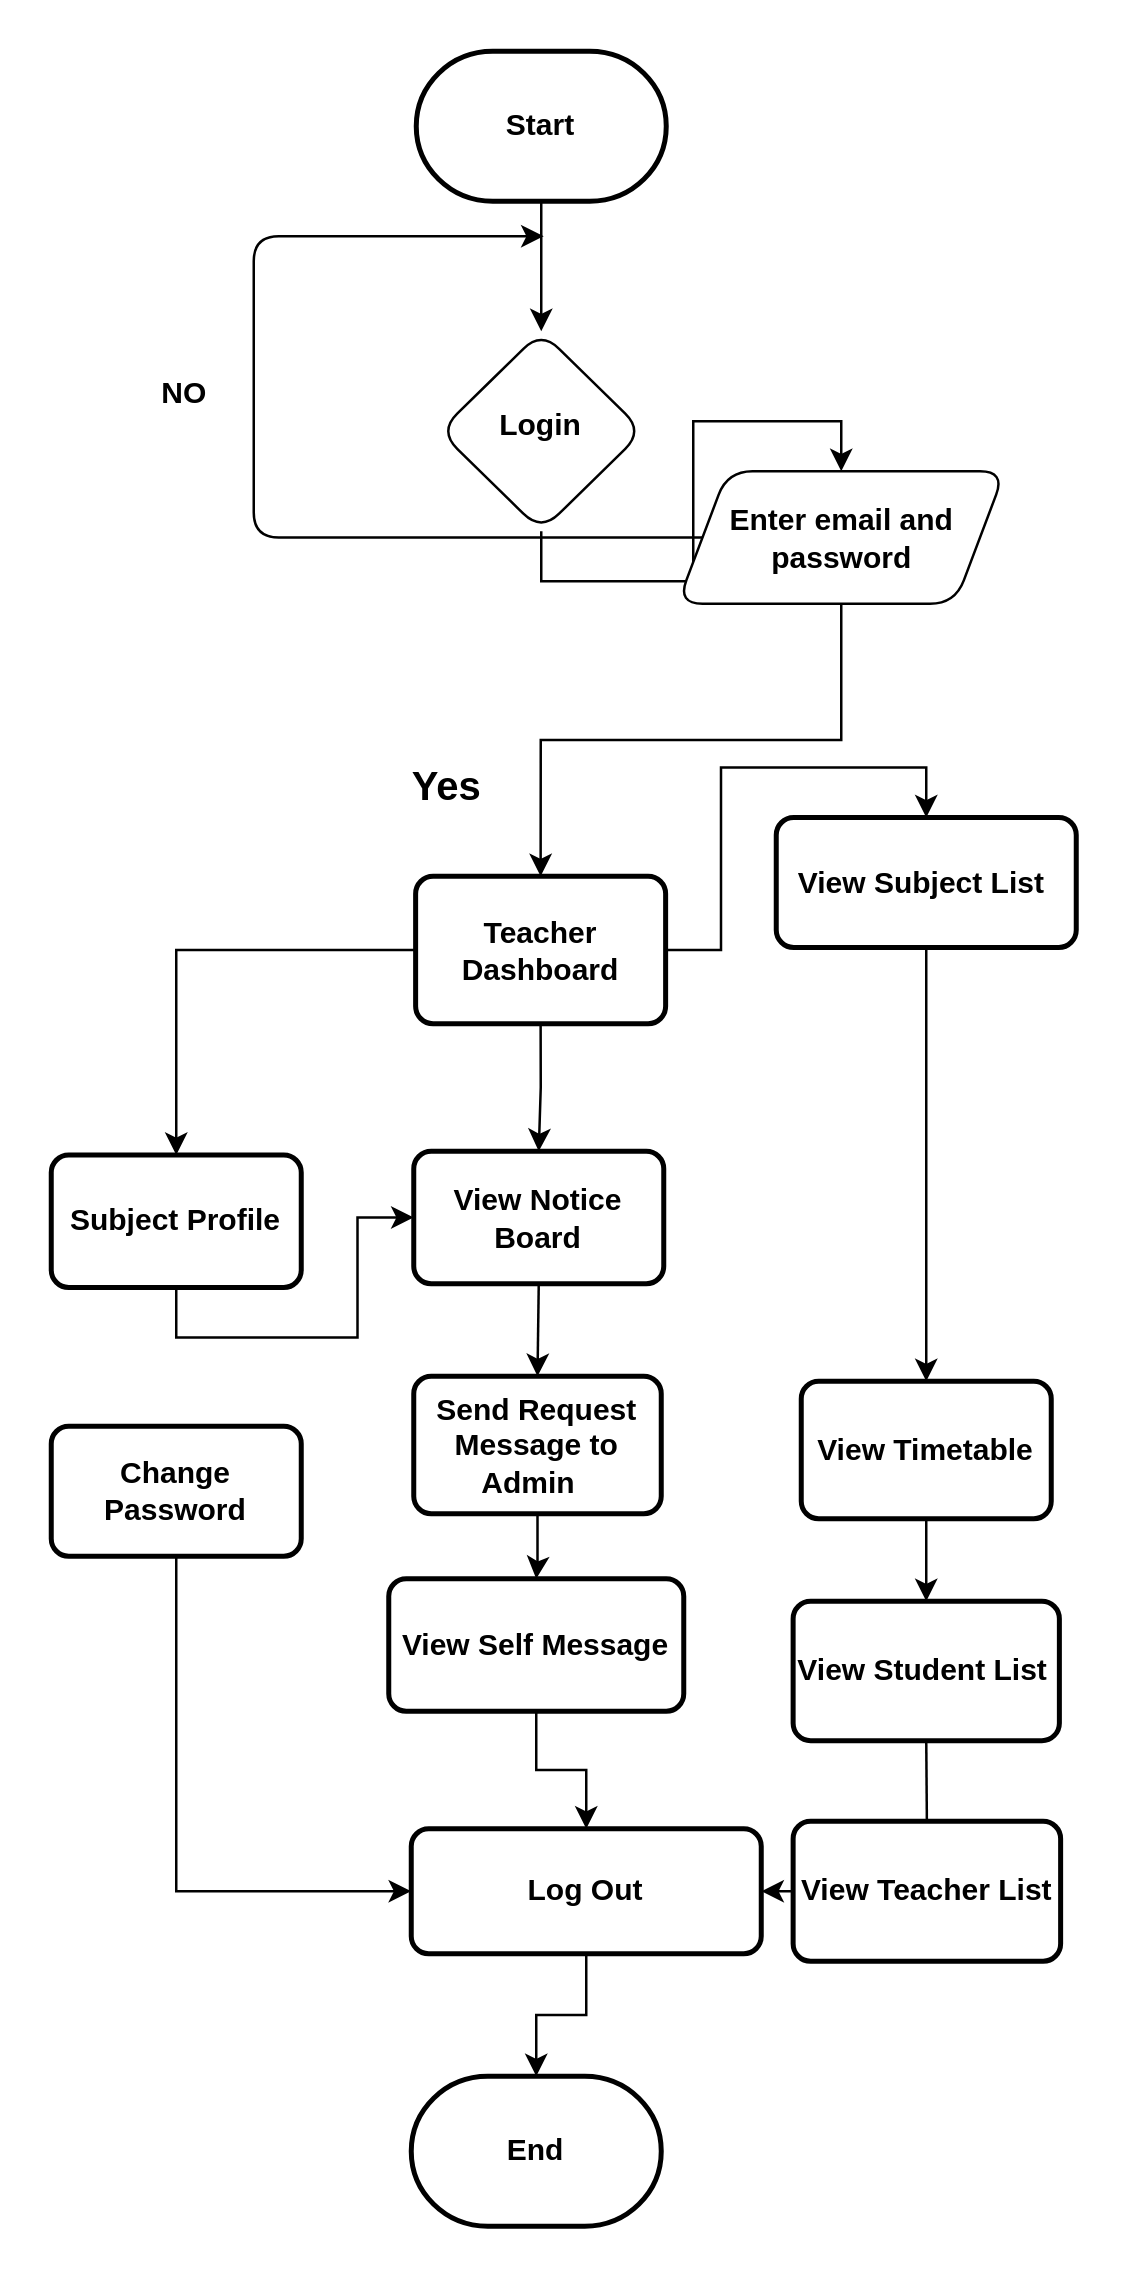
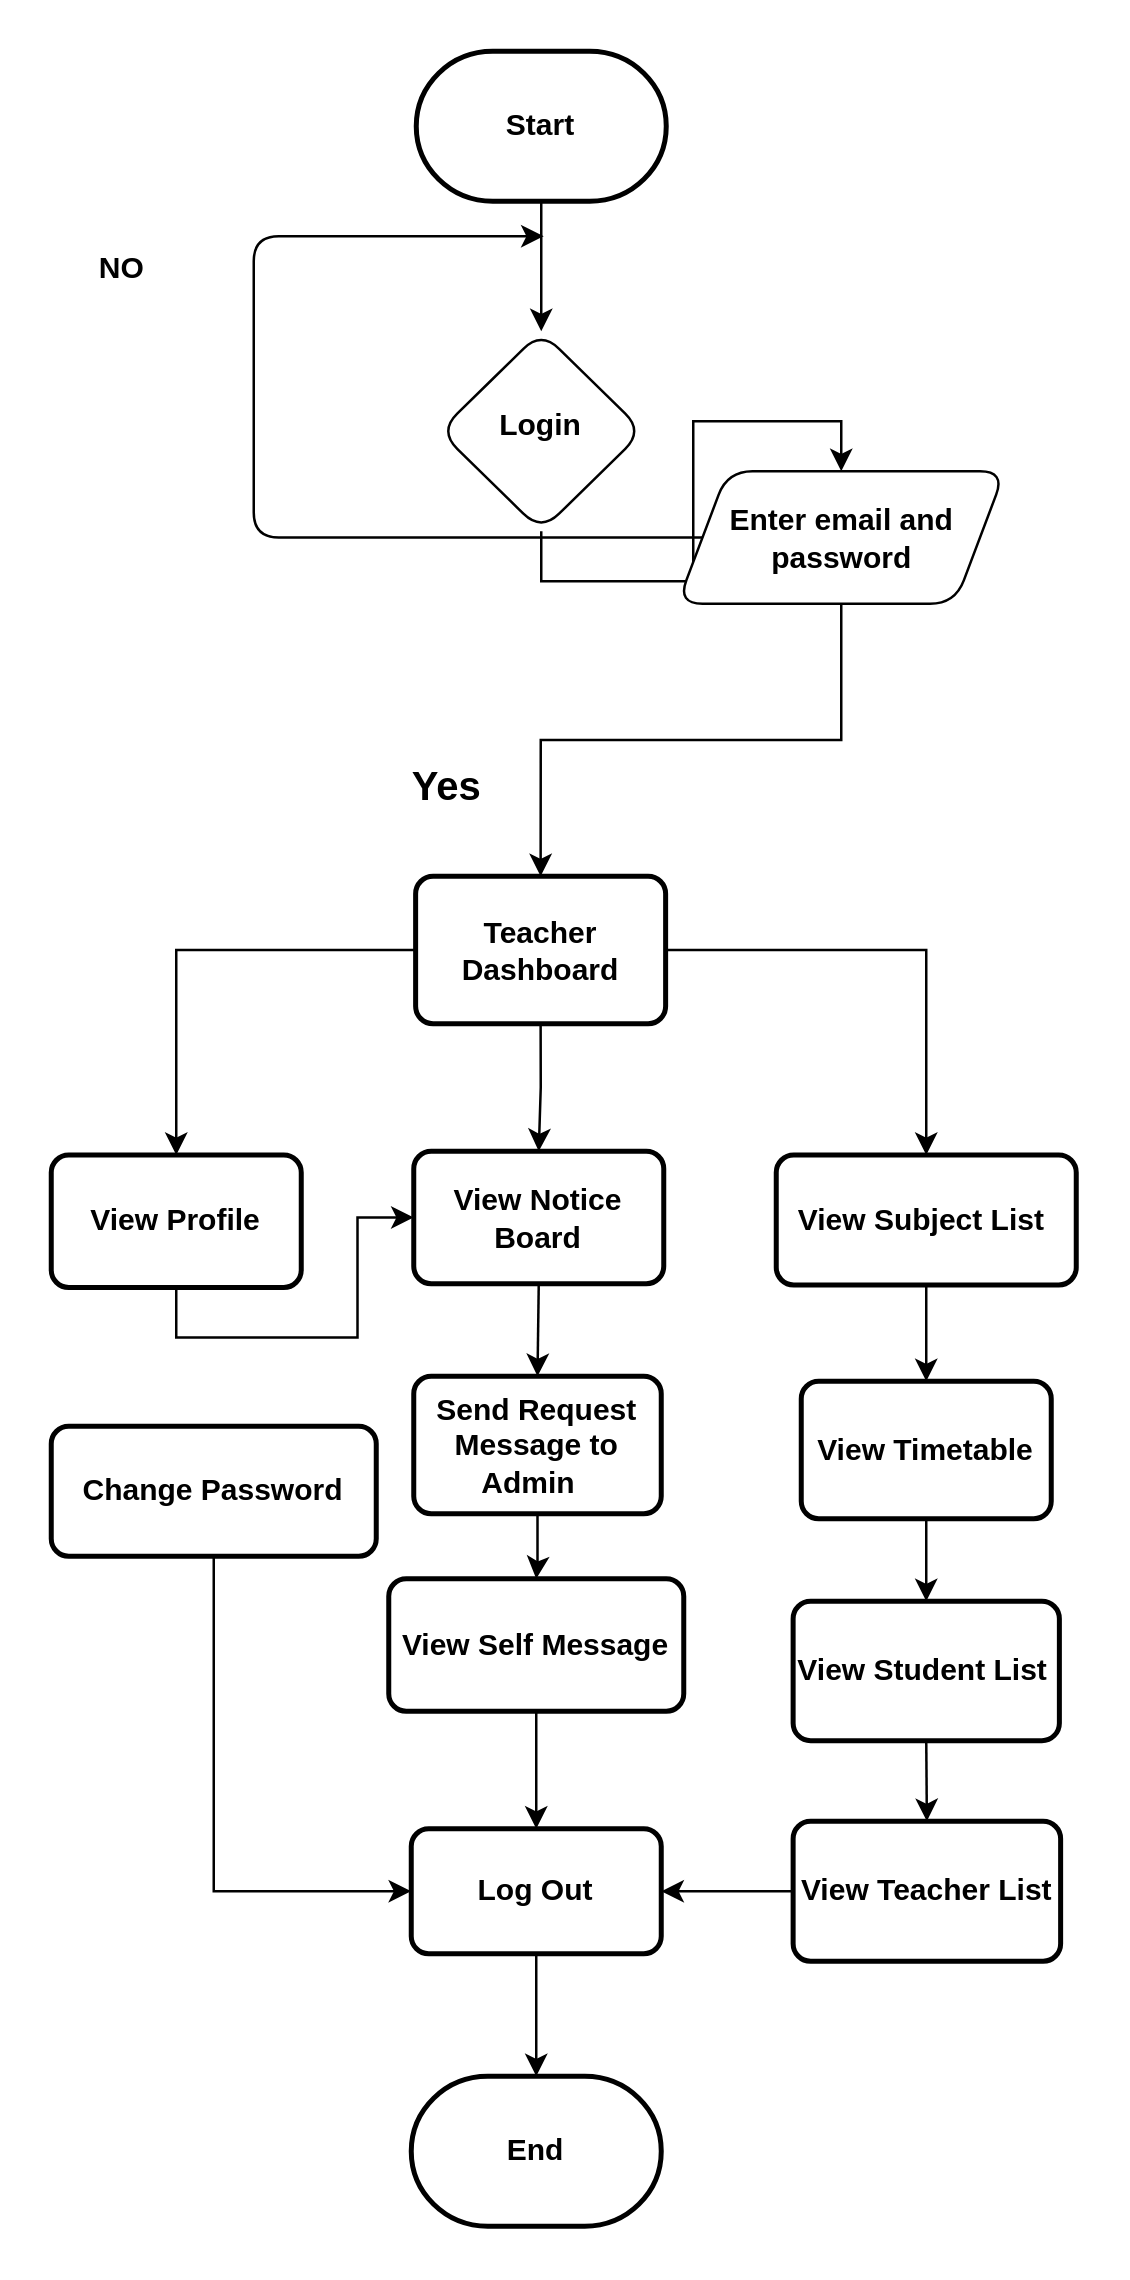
(184, 394) -> (121, 269)
(926, 883) -> (926, 1220)
(176, 1221) -> (176, 1221)
(176, 1491) -> (214, 1491)
(927, 1810) -> (927, 1803)
(586, 1891) -> (536, 1891)
